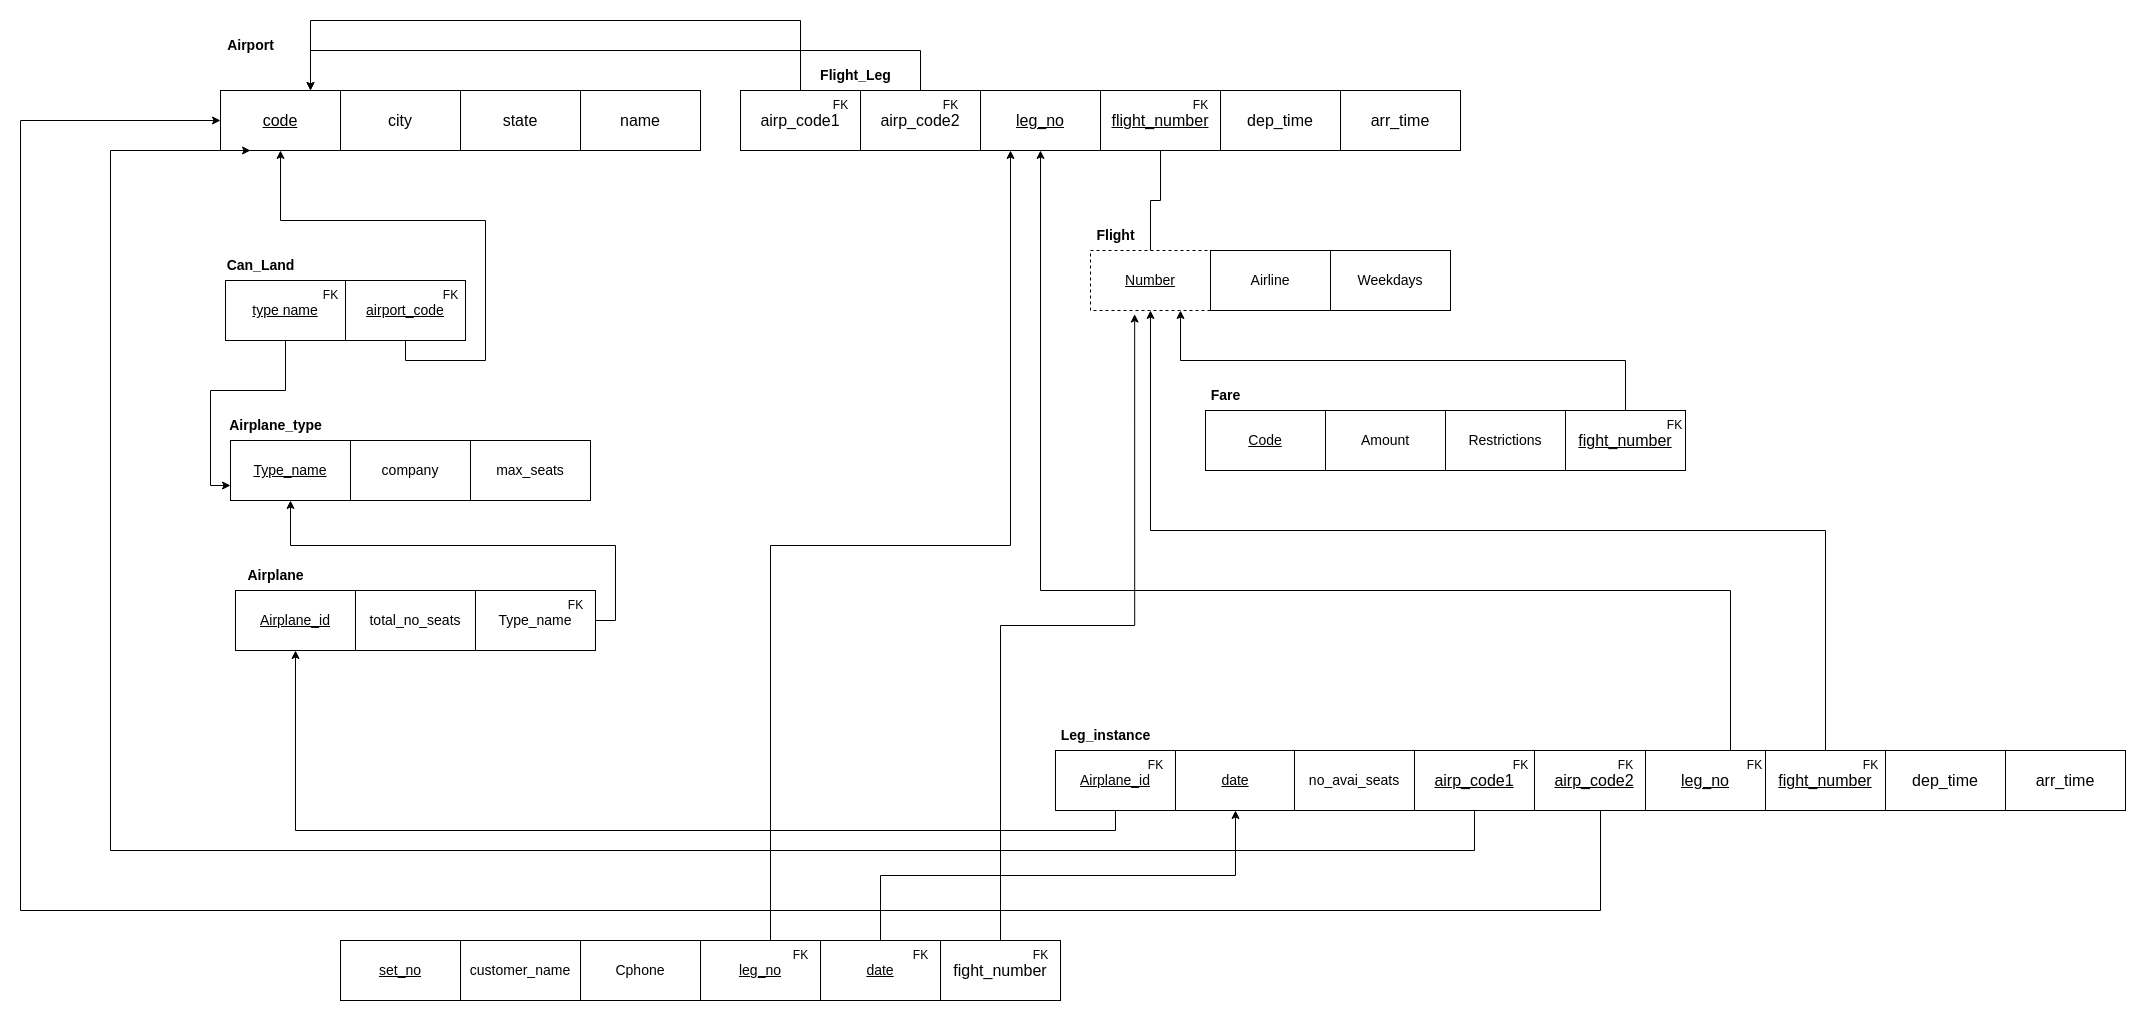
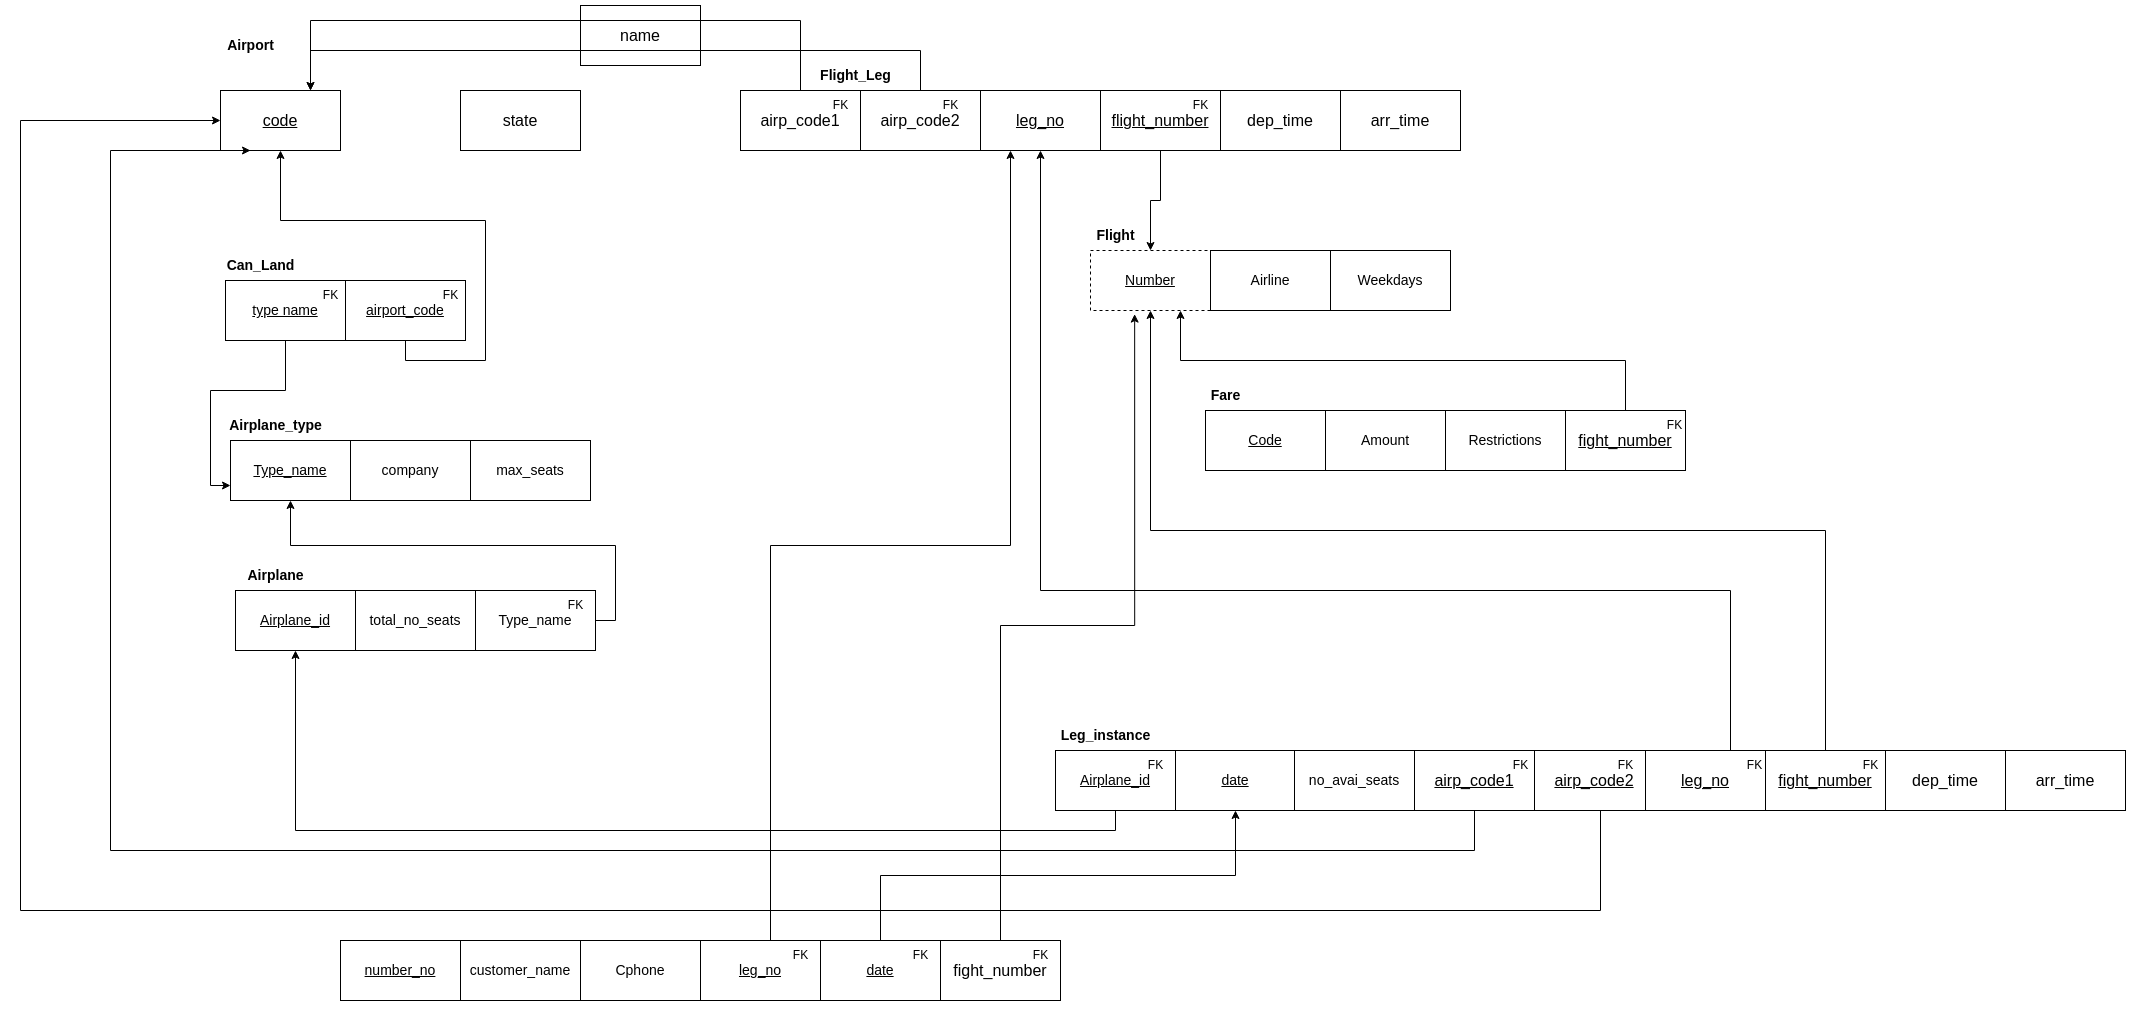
(401, 121) -> none
(641, 121) -> (641, 36)
(1151, 245) -> (1151, 242)
(401, 971) -> (401, 971)
